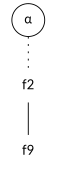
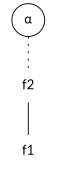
(28, 151) -> (28, 151)
